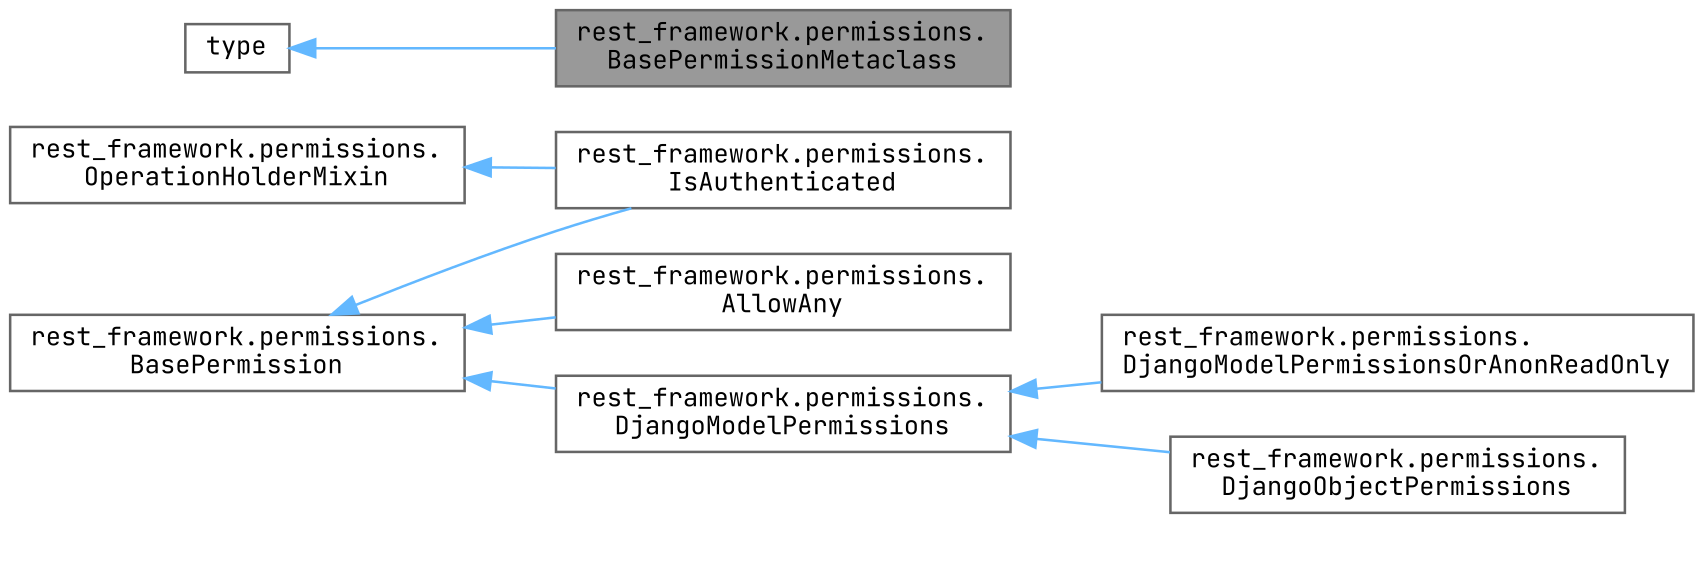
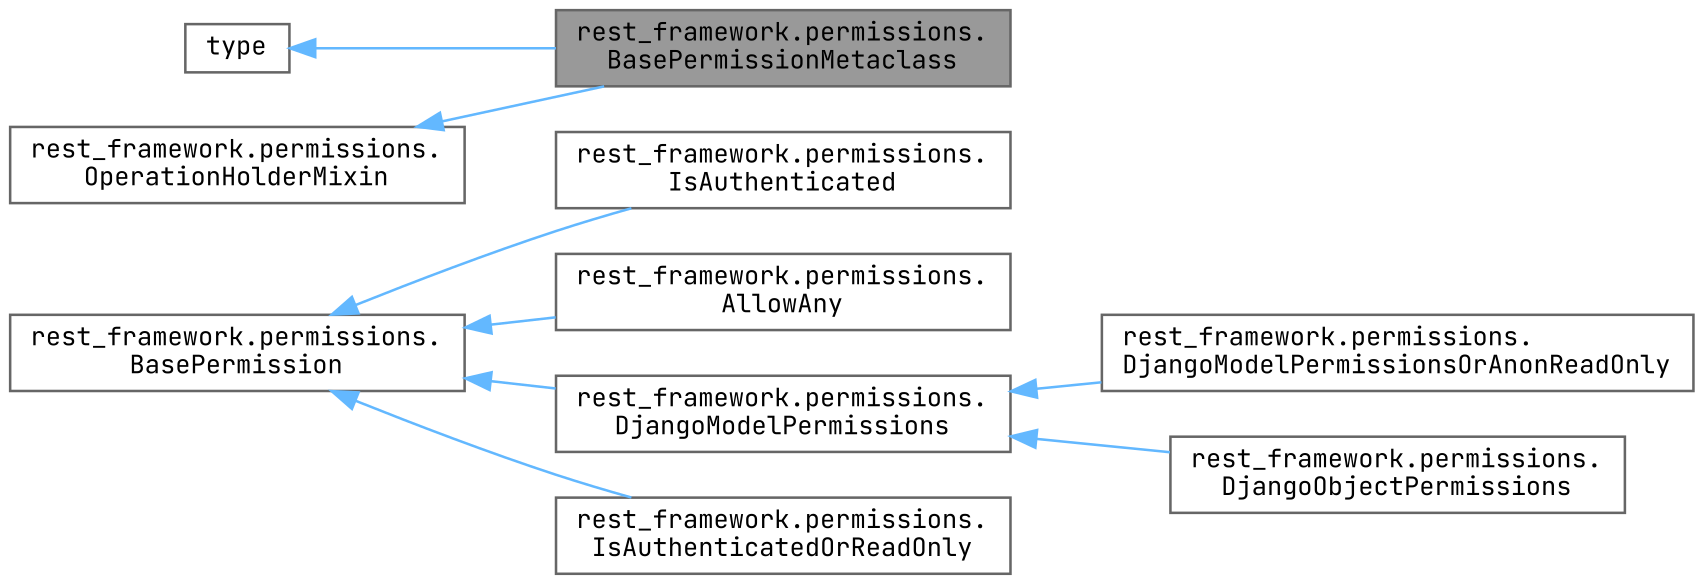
(524, 168) -> (523, 104)
none -> (783, 536)
